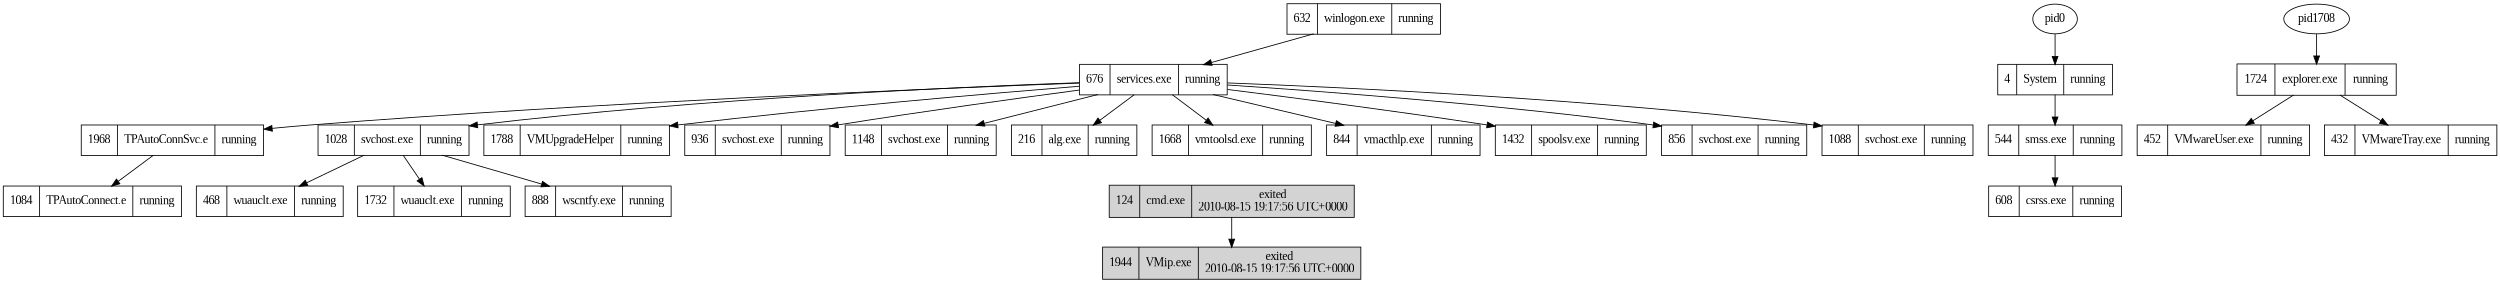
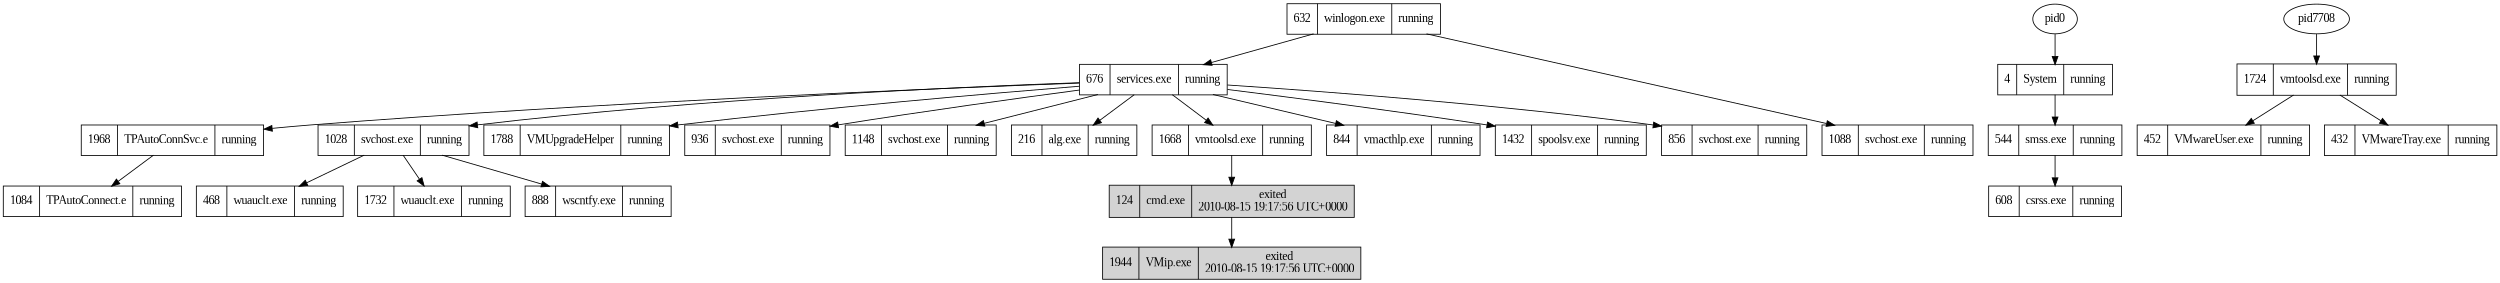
(2317, 19) -> (2317, 19)
(2310, 79) -> (2310, 79)
(1521, 99) -> (1626, 79)
none -> (1232, 166)
